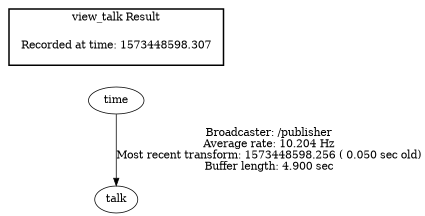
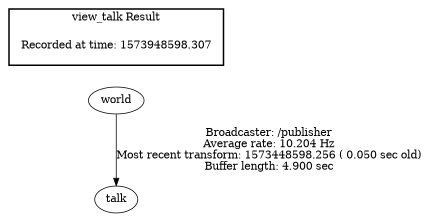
(116, 46) -> (116, 46)
(116, 100) -> (116, 100)
